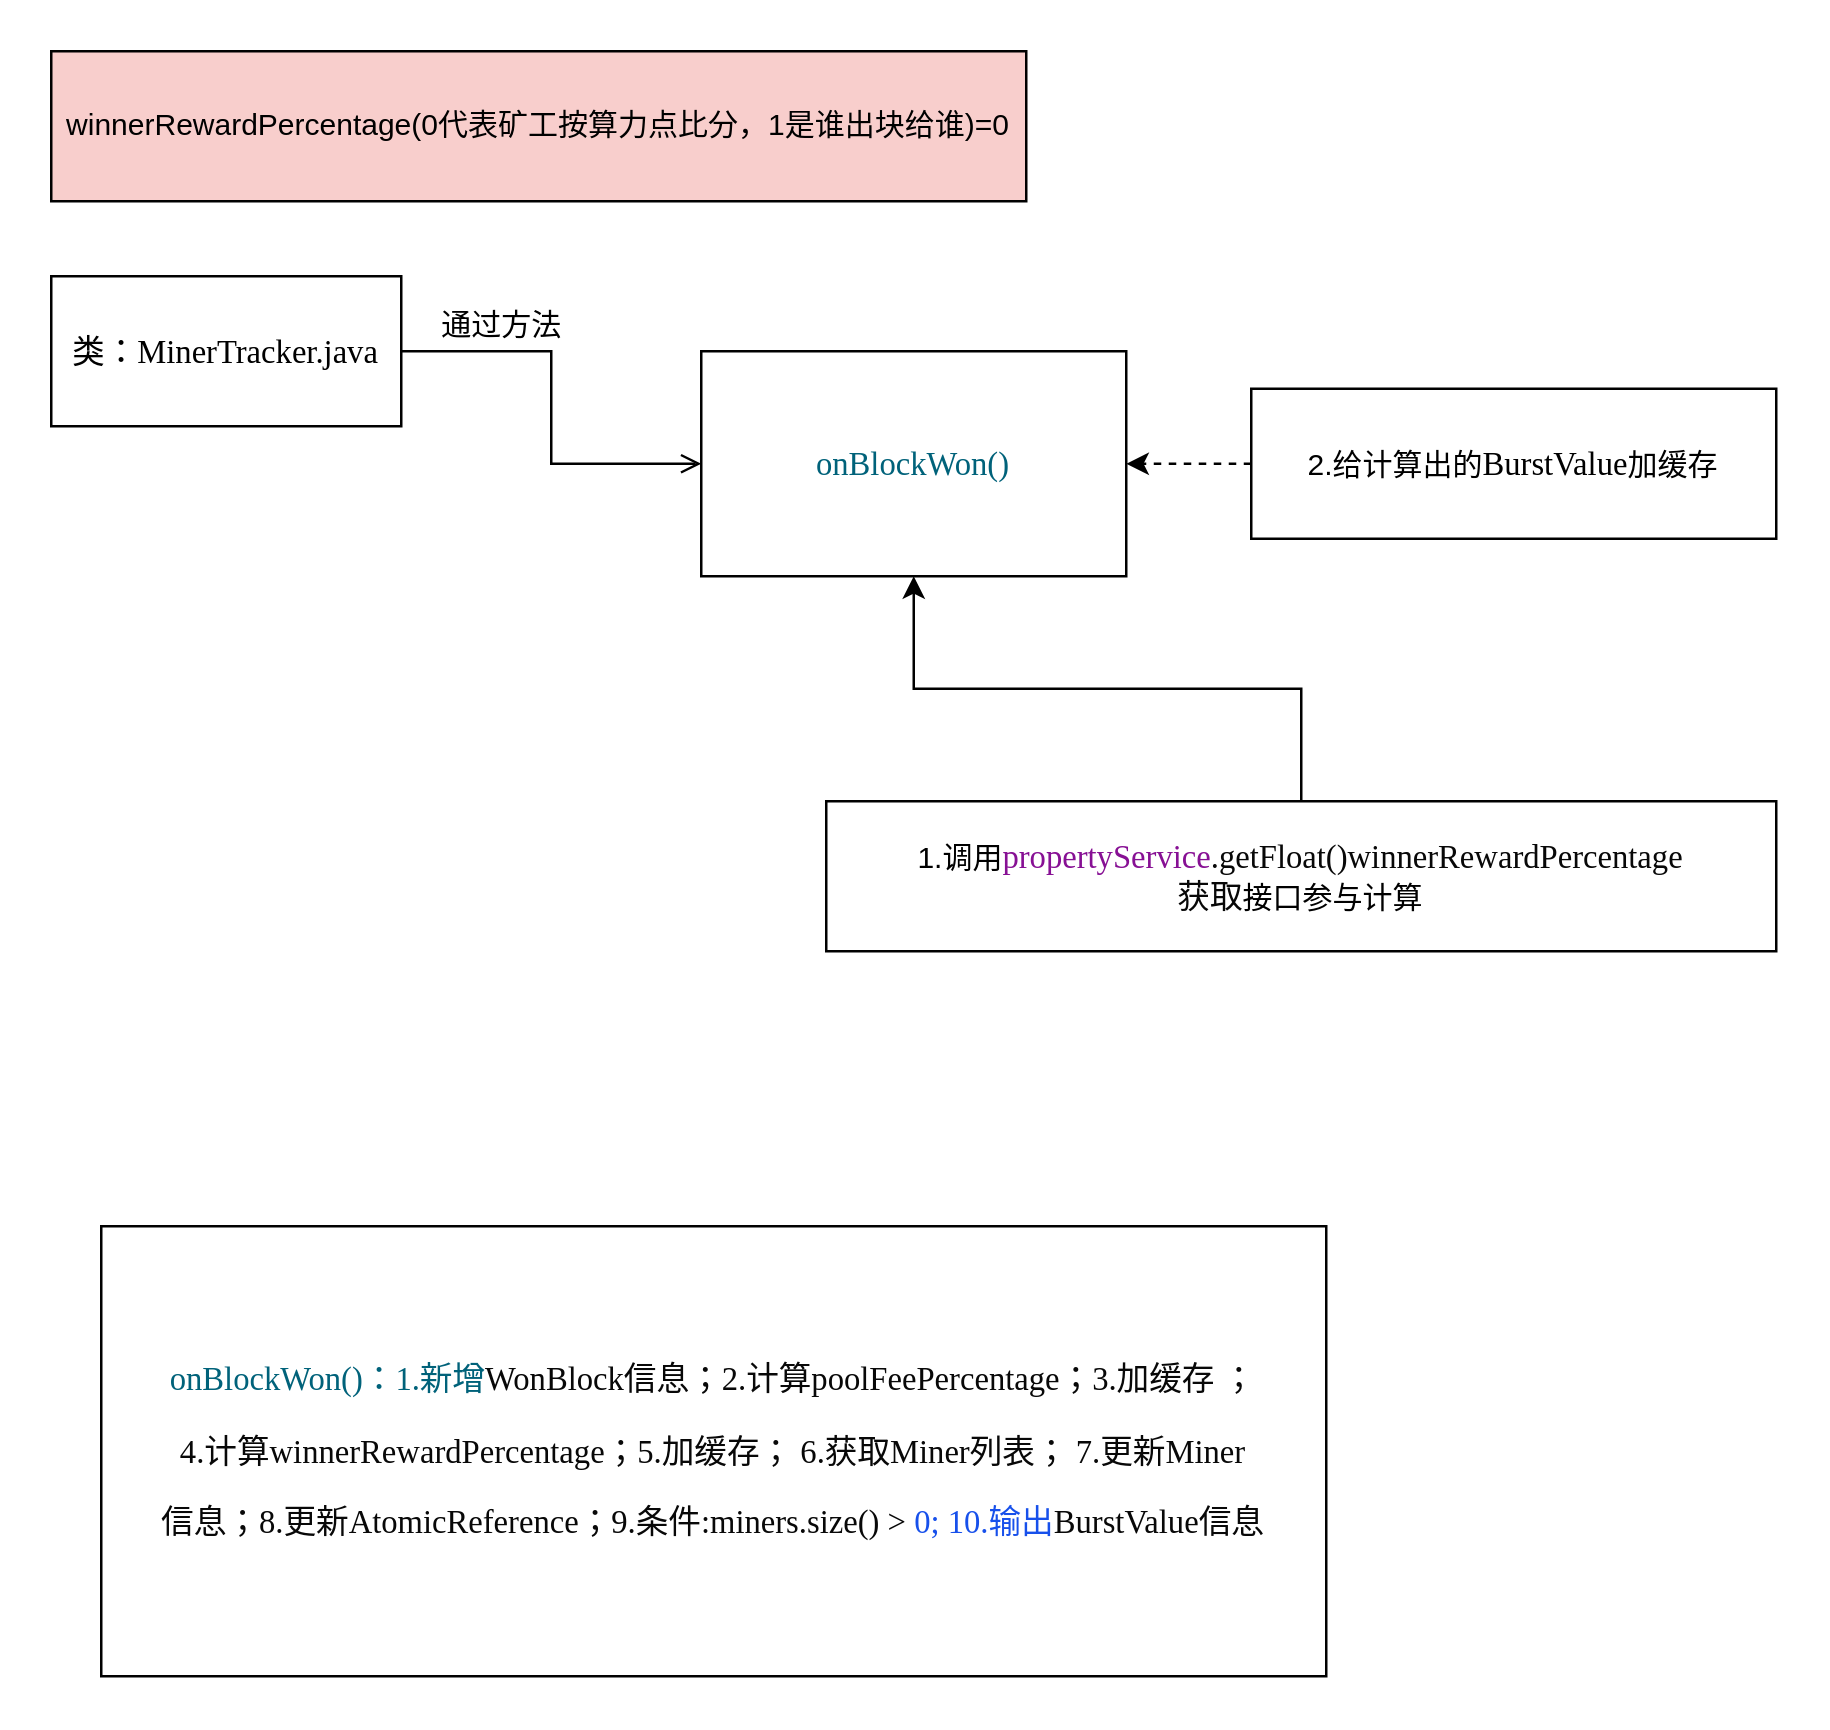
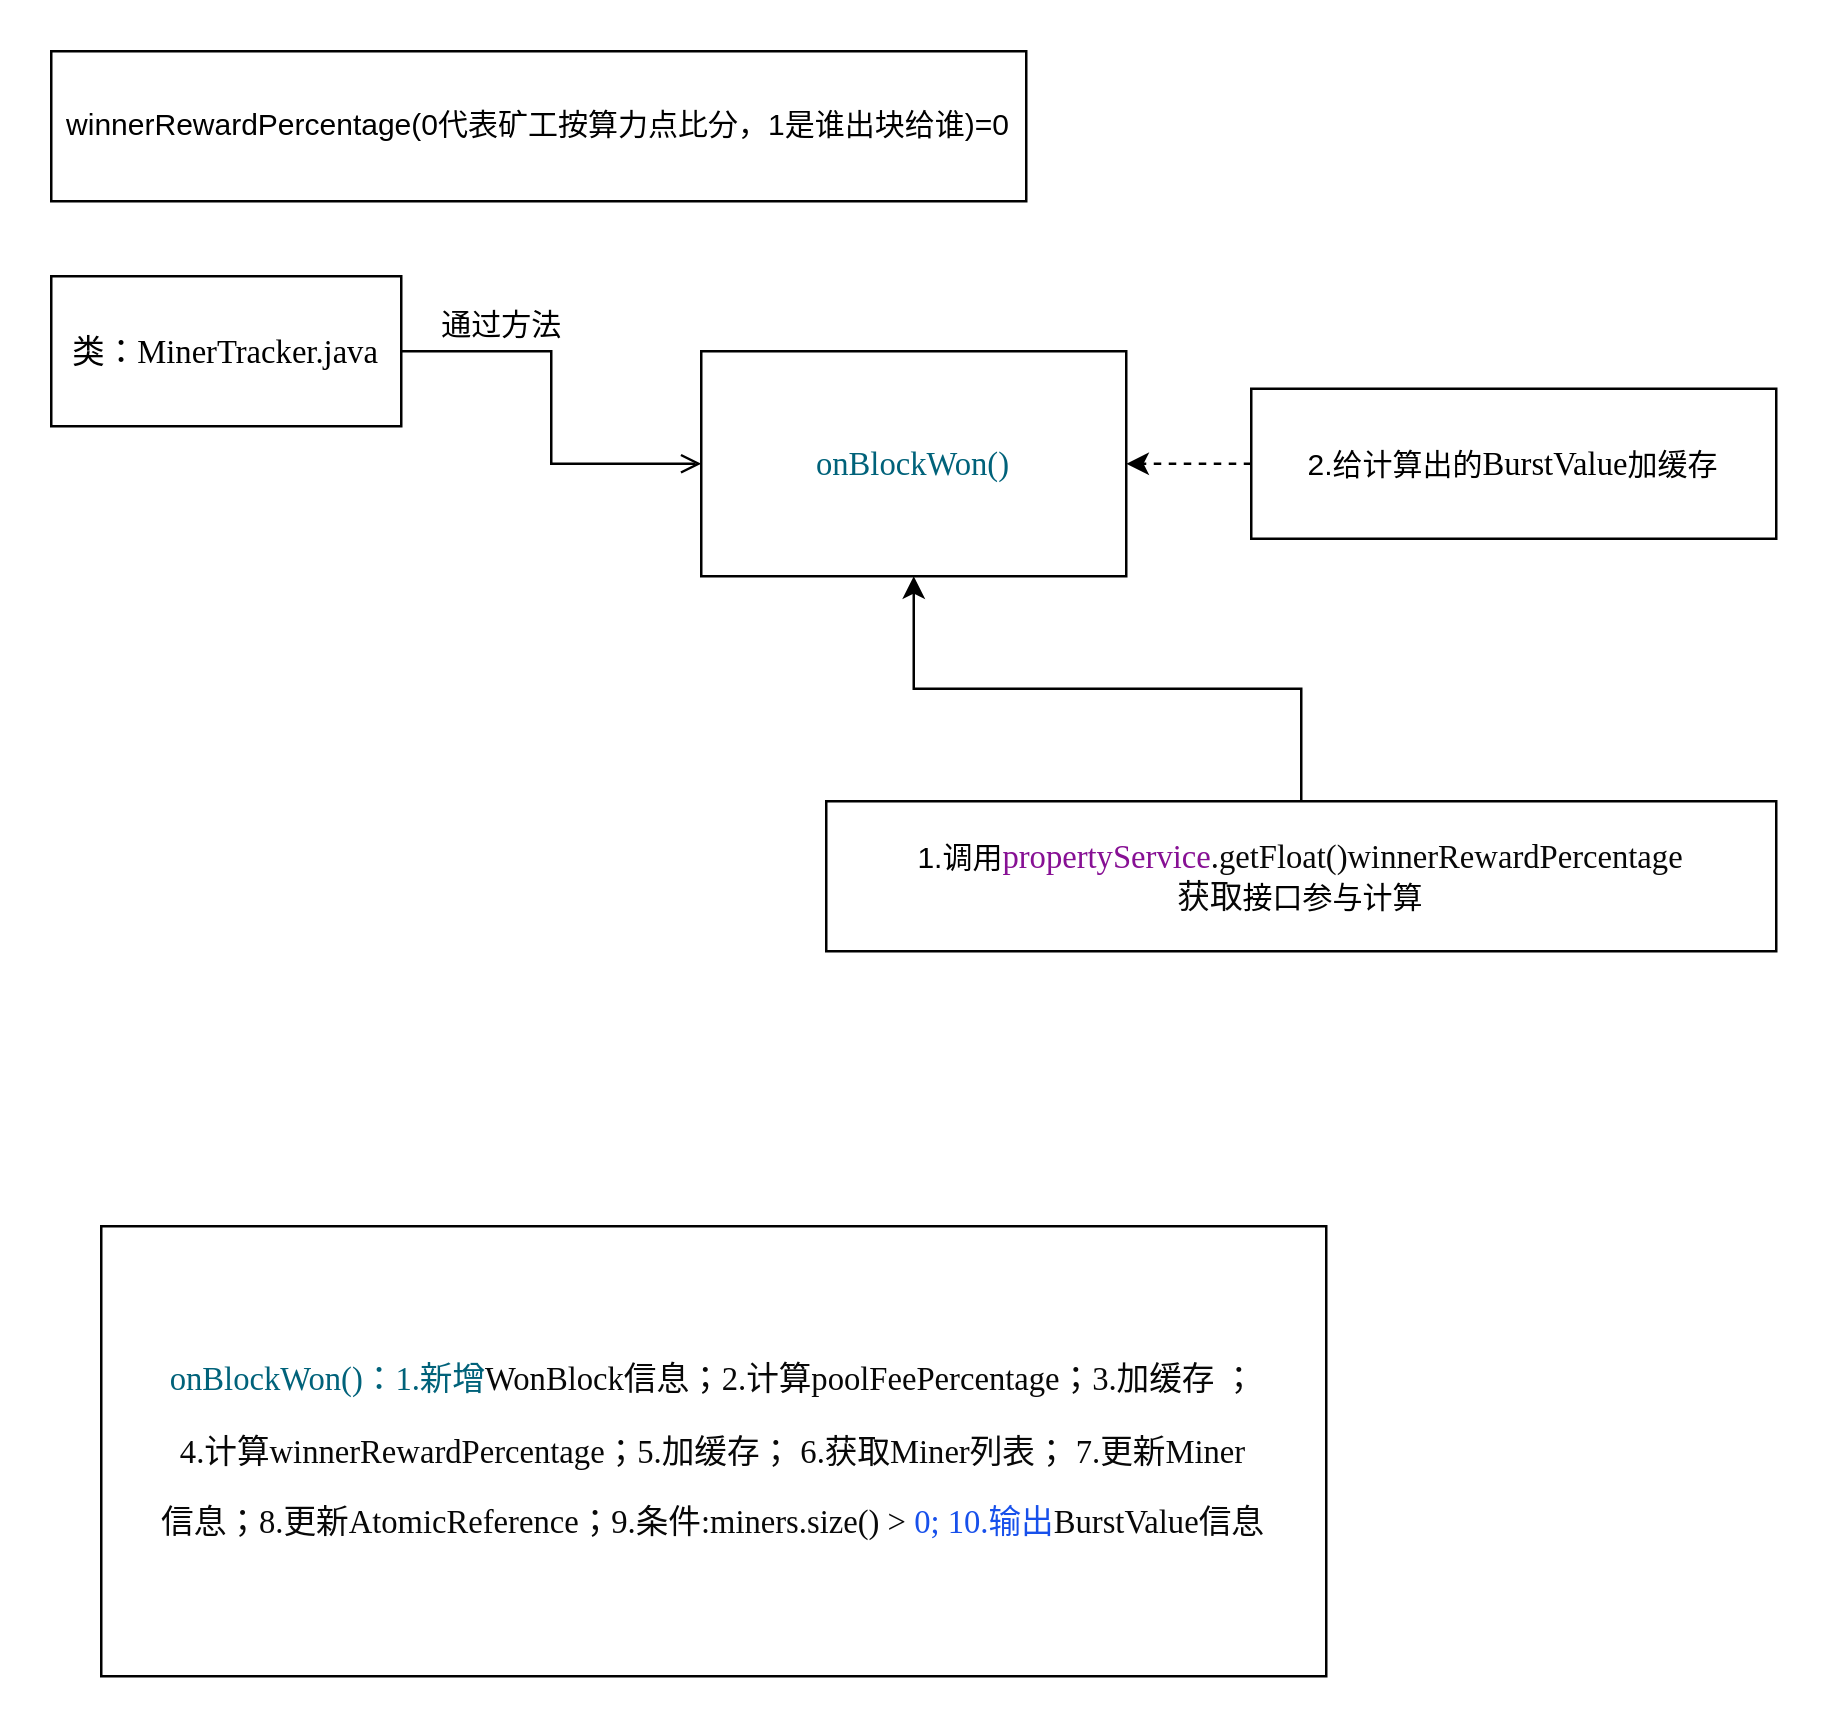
(539, 126) -> (539, 126)
